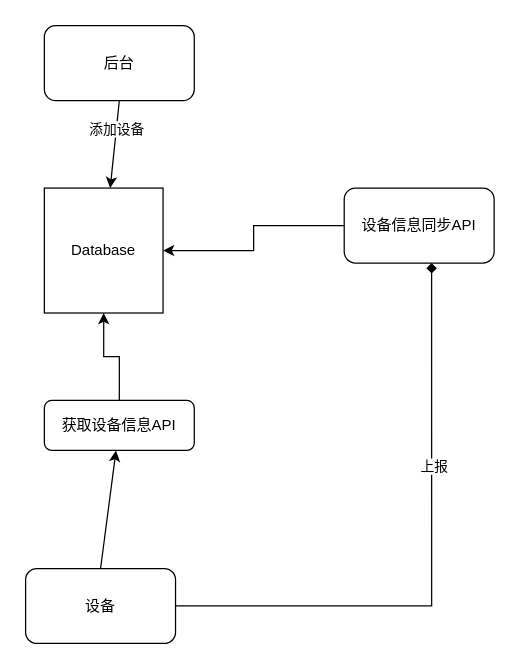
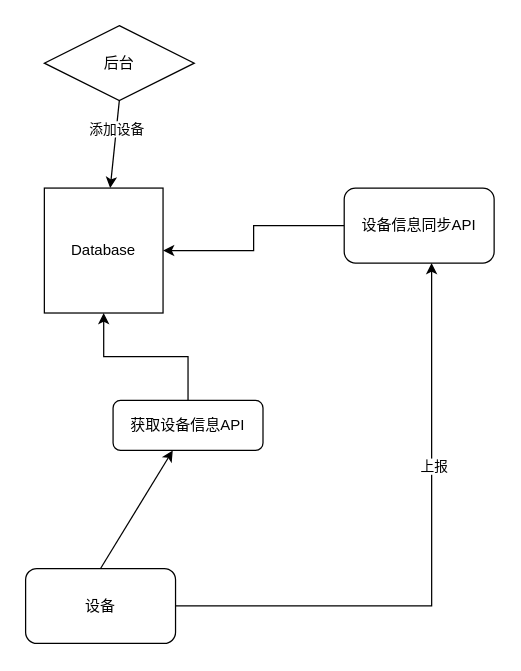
(119, 63) -> (119, 63)
(432, 274) -> (432, 273)
(119, 426) -> (188, 426)
